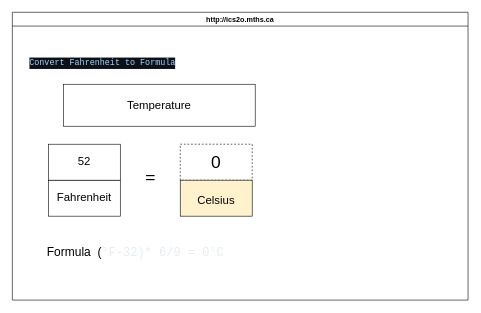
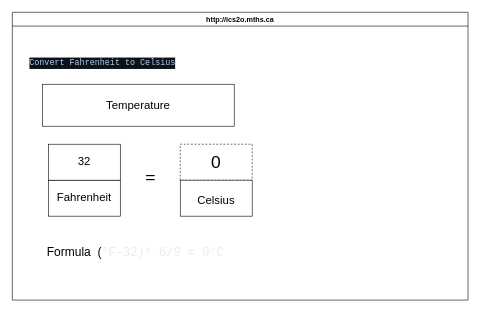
(103, 63) -> (103, 63)
(159, 105) -> (138, 105)
(84, 162) -> (84, 162)
(216, 198) -> (216, 198)
